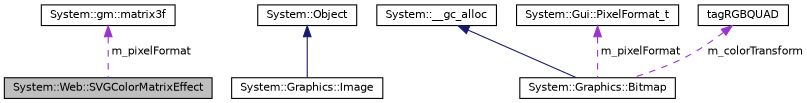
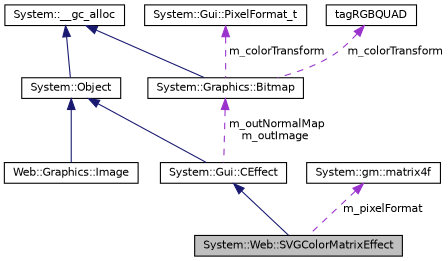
(108, 15) -> (374, 173)
(639, 52) -> (275, 52)
none -> (68, 57)
(307, 88) -> (71, 173)
none -> (223, 173)
